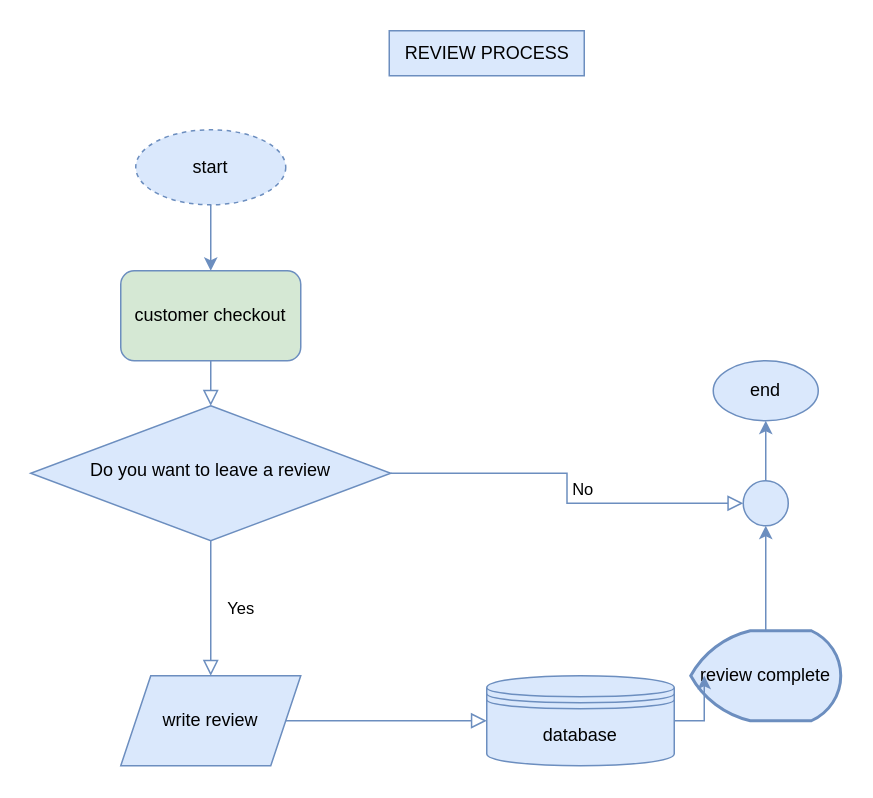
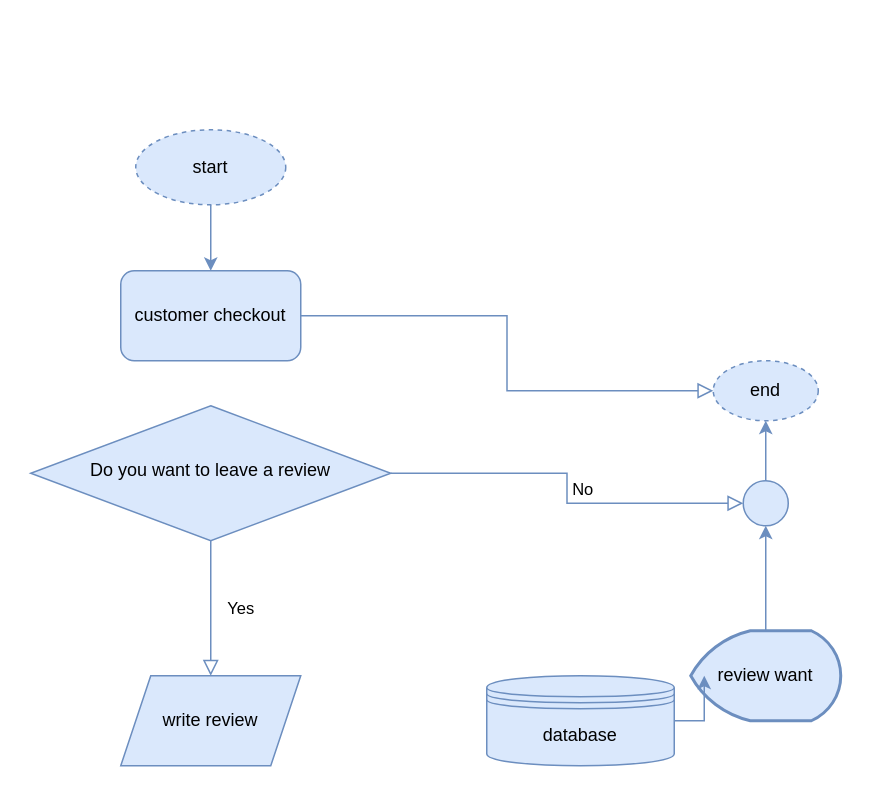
(487, 53) -> none
(211, 316) -> (211, 316)
(211, 390) -> (507, 346)
(766, 391) -> (766, 391)
(766, 676) -> (766, 676)
(378, 721) -> none
